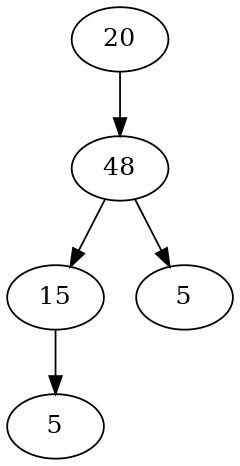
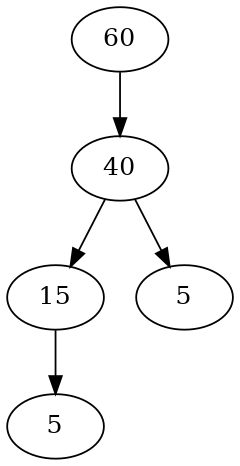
(120, 39) -> (120, 39)
(120, 168) -> (120, 168)
